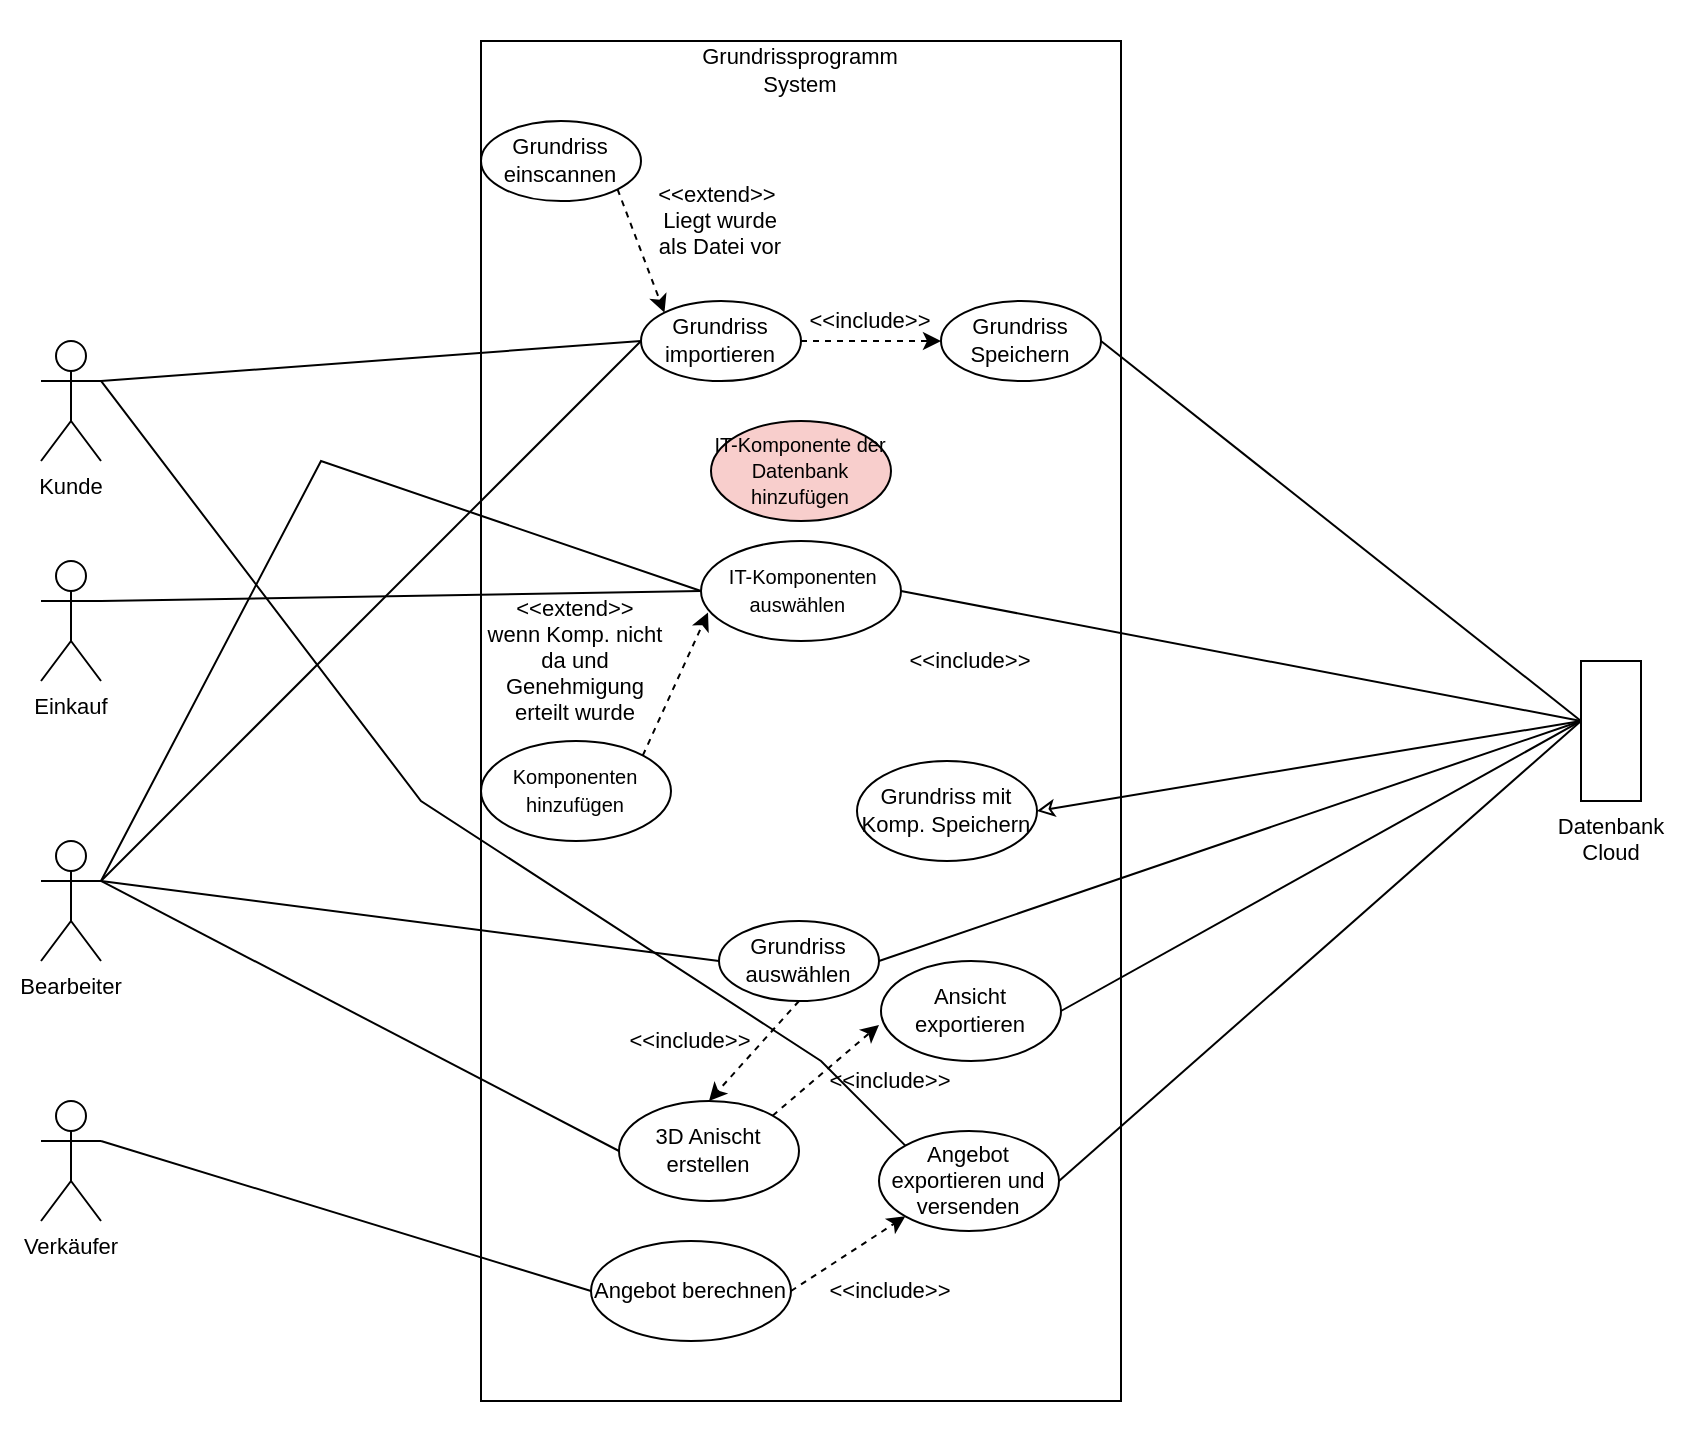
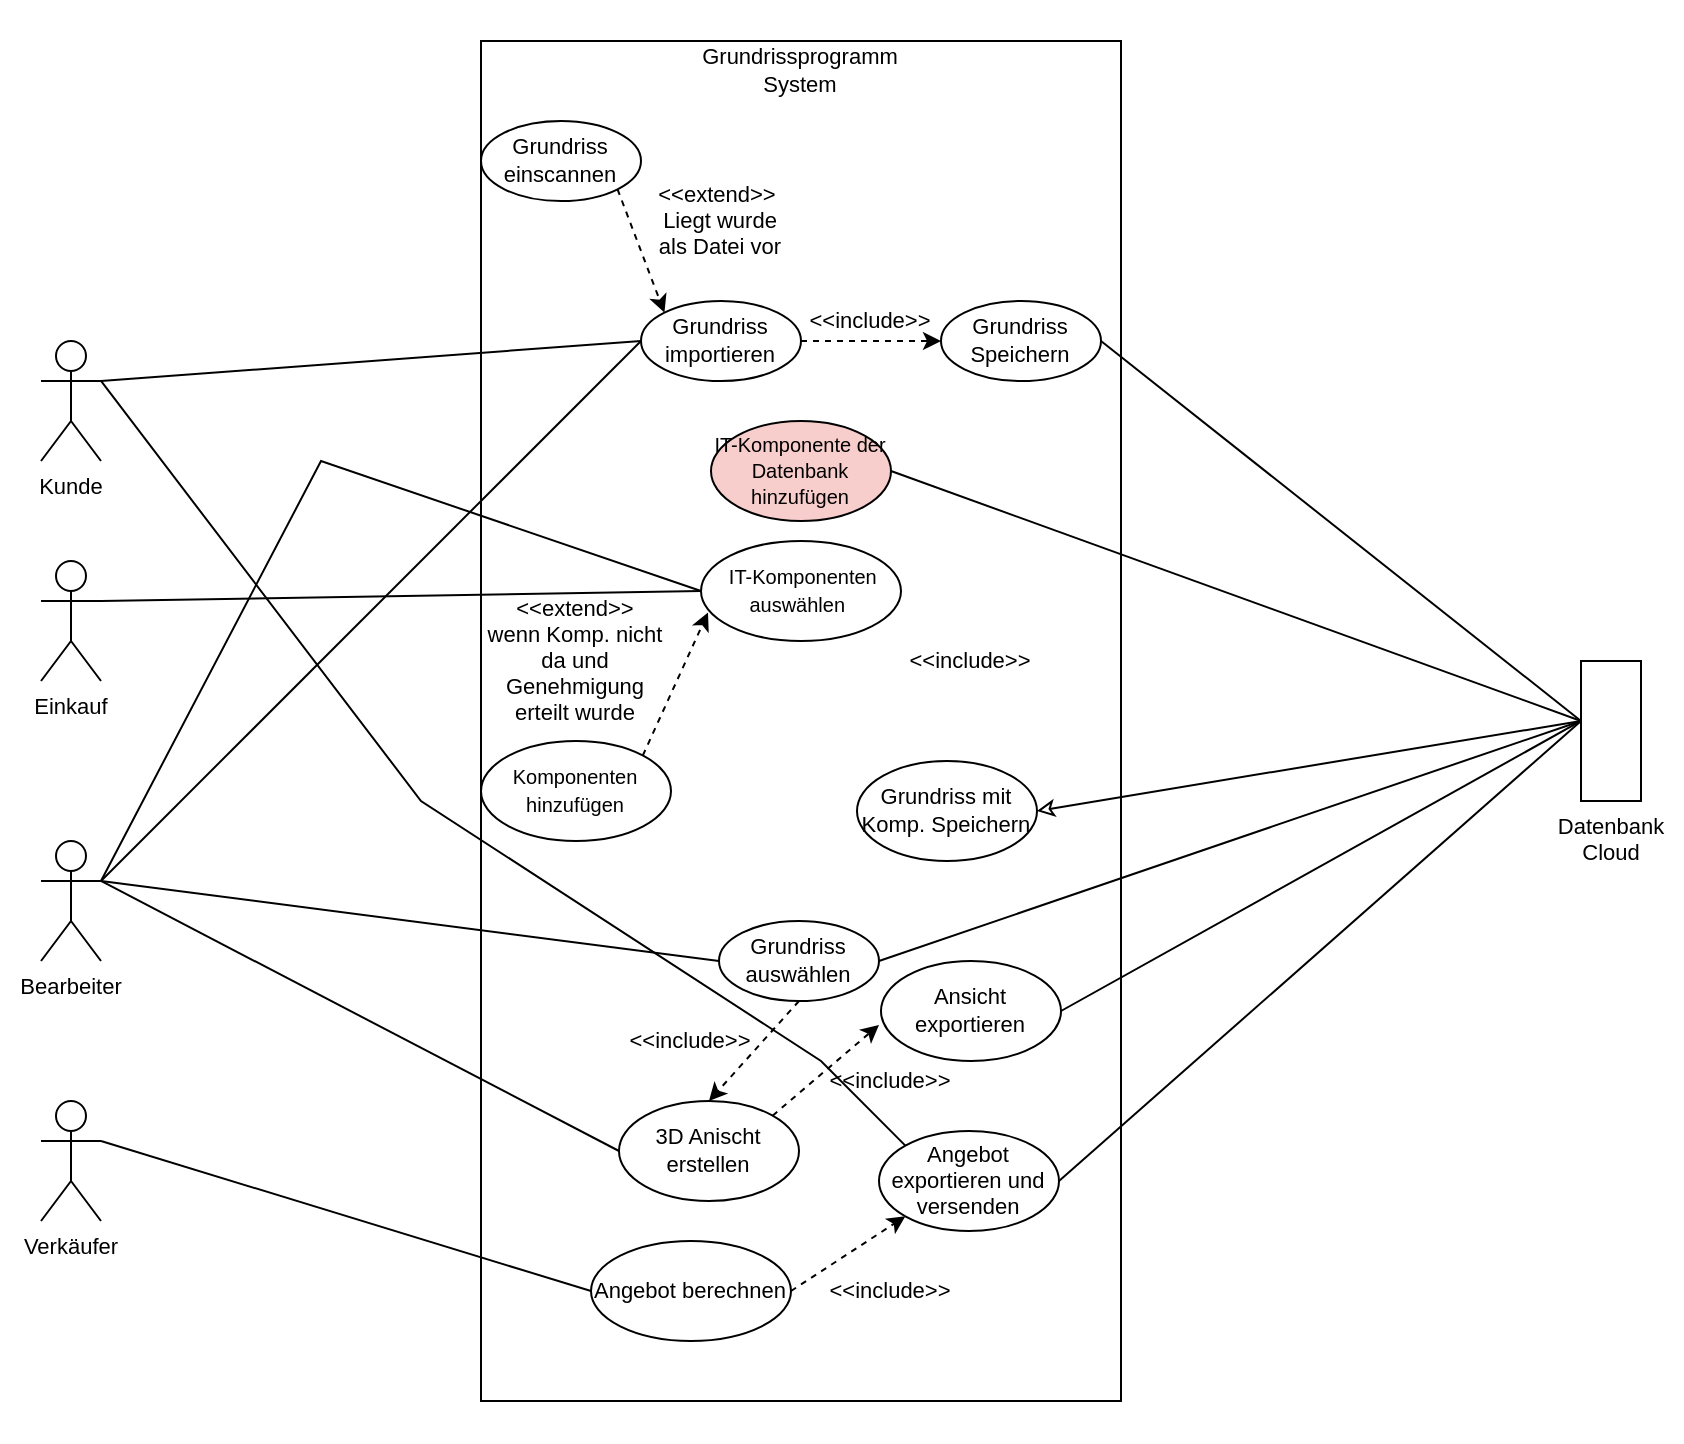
none -> (1224, 592)
(1235, 655) -> none
